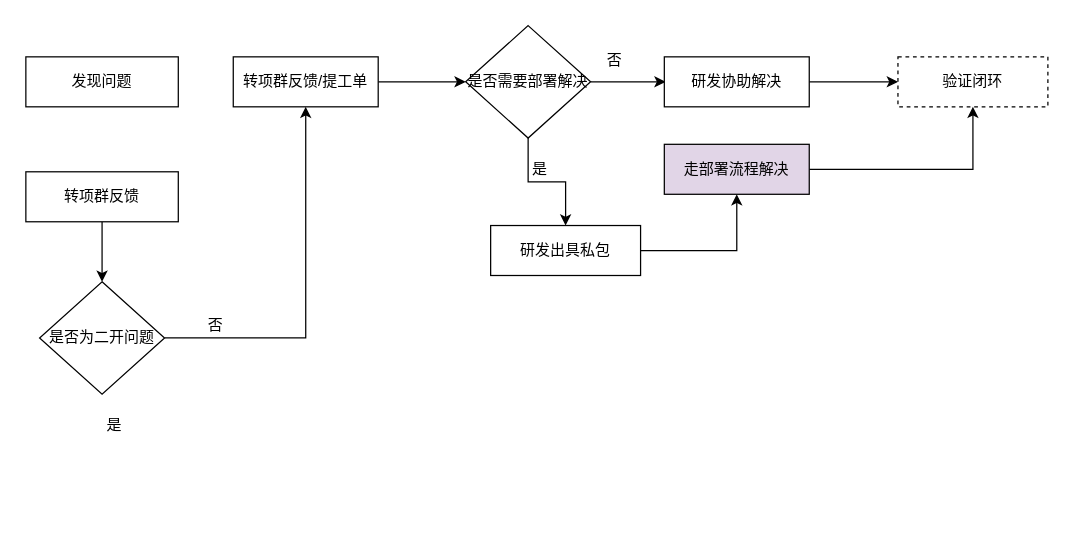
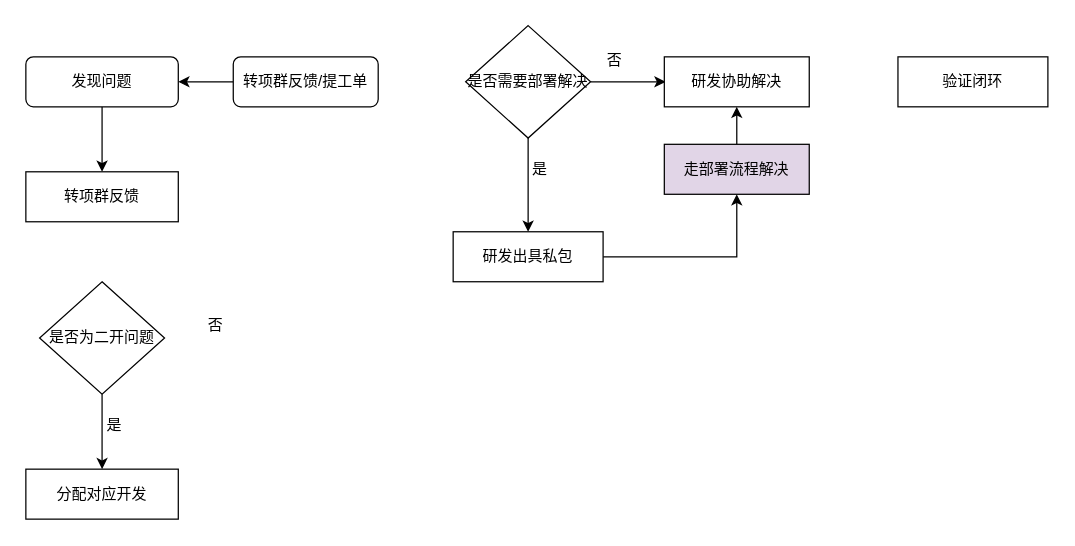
(102, 82) -> (102, 82)
(306, 82) -> (306, 82)
(417, 82) -> (210, 82)
(850, 82) -> none
(973, 82) -> (973, 82)
none -> (102, 135)
(918, 169) -> (737, 121)
(102, 248) -> none
(566, 251) -> (528, 257)
(306, 297) -> none
none -> (102, 427)
none -> (102, 494)
